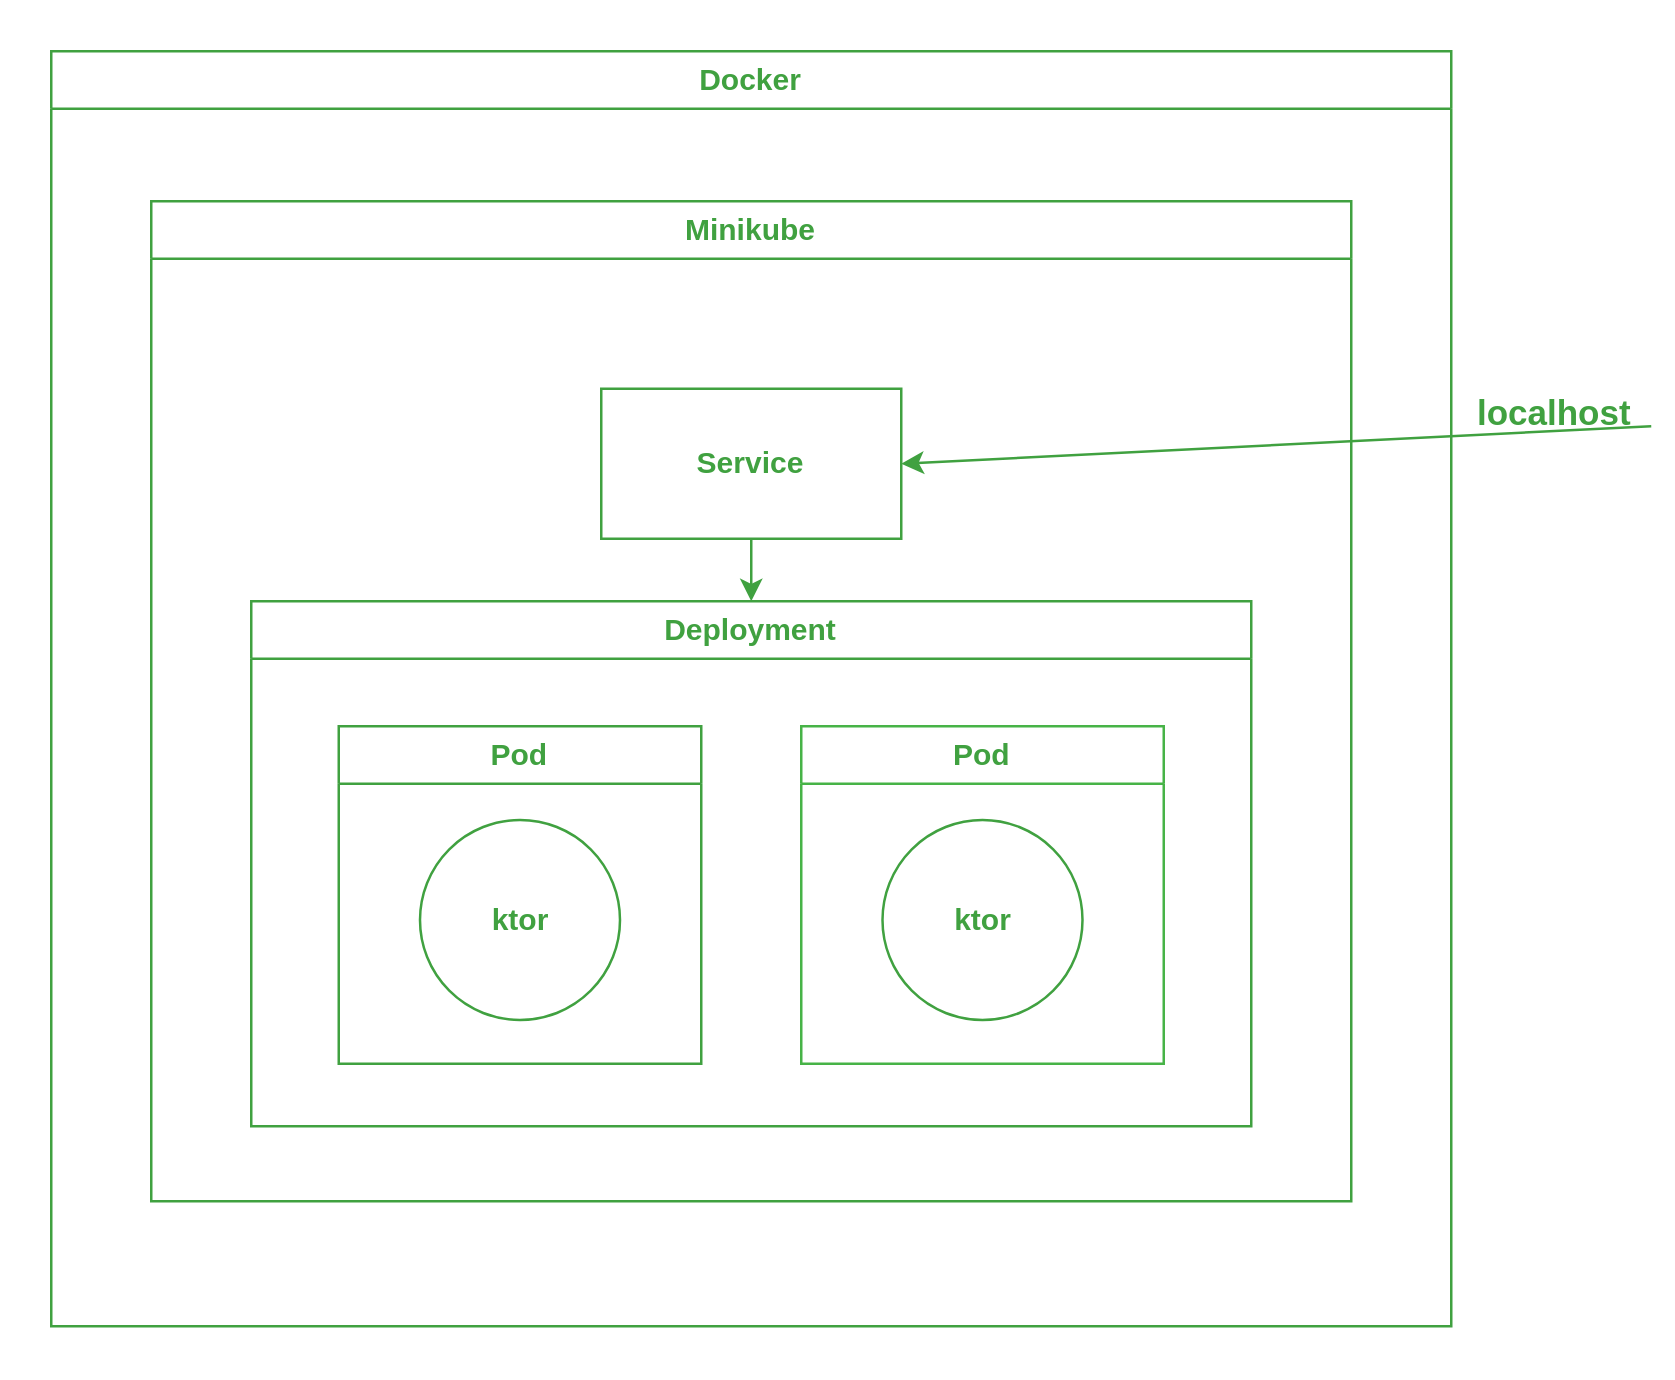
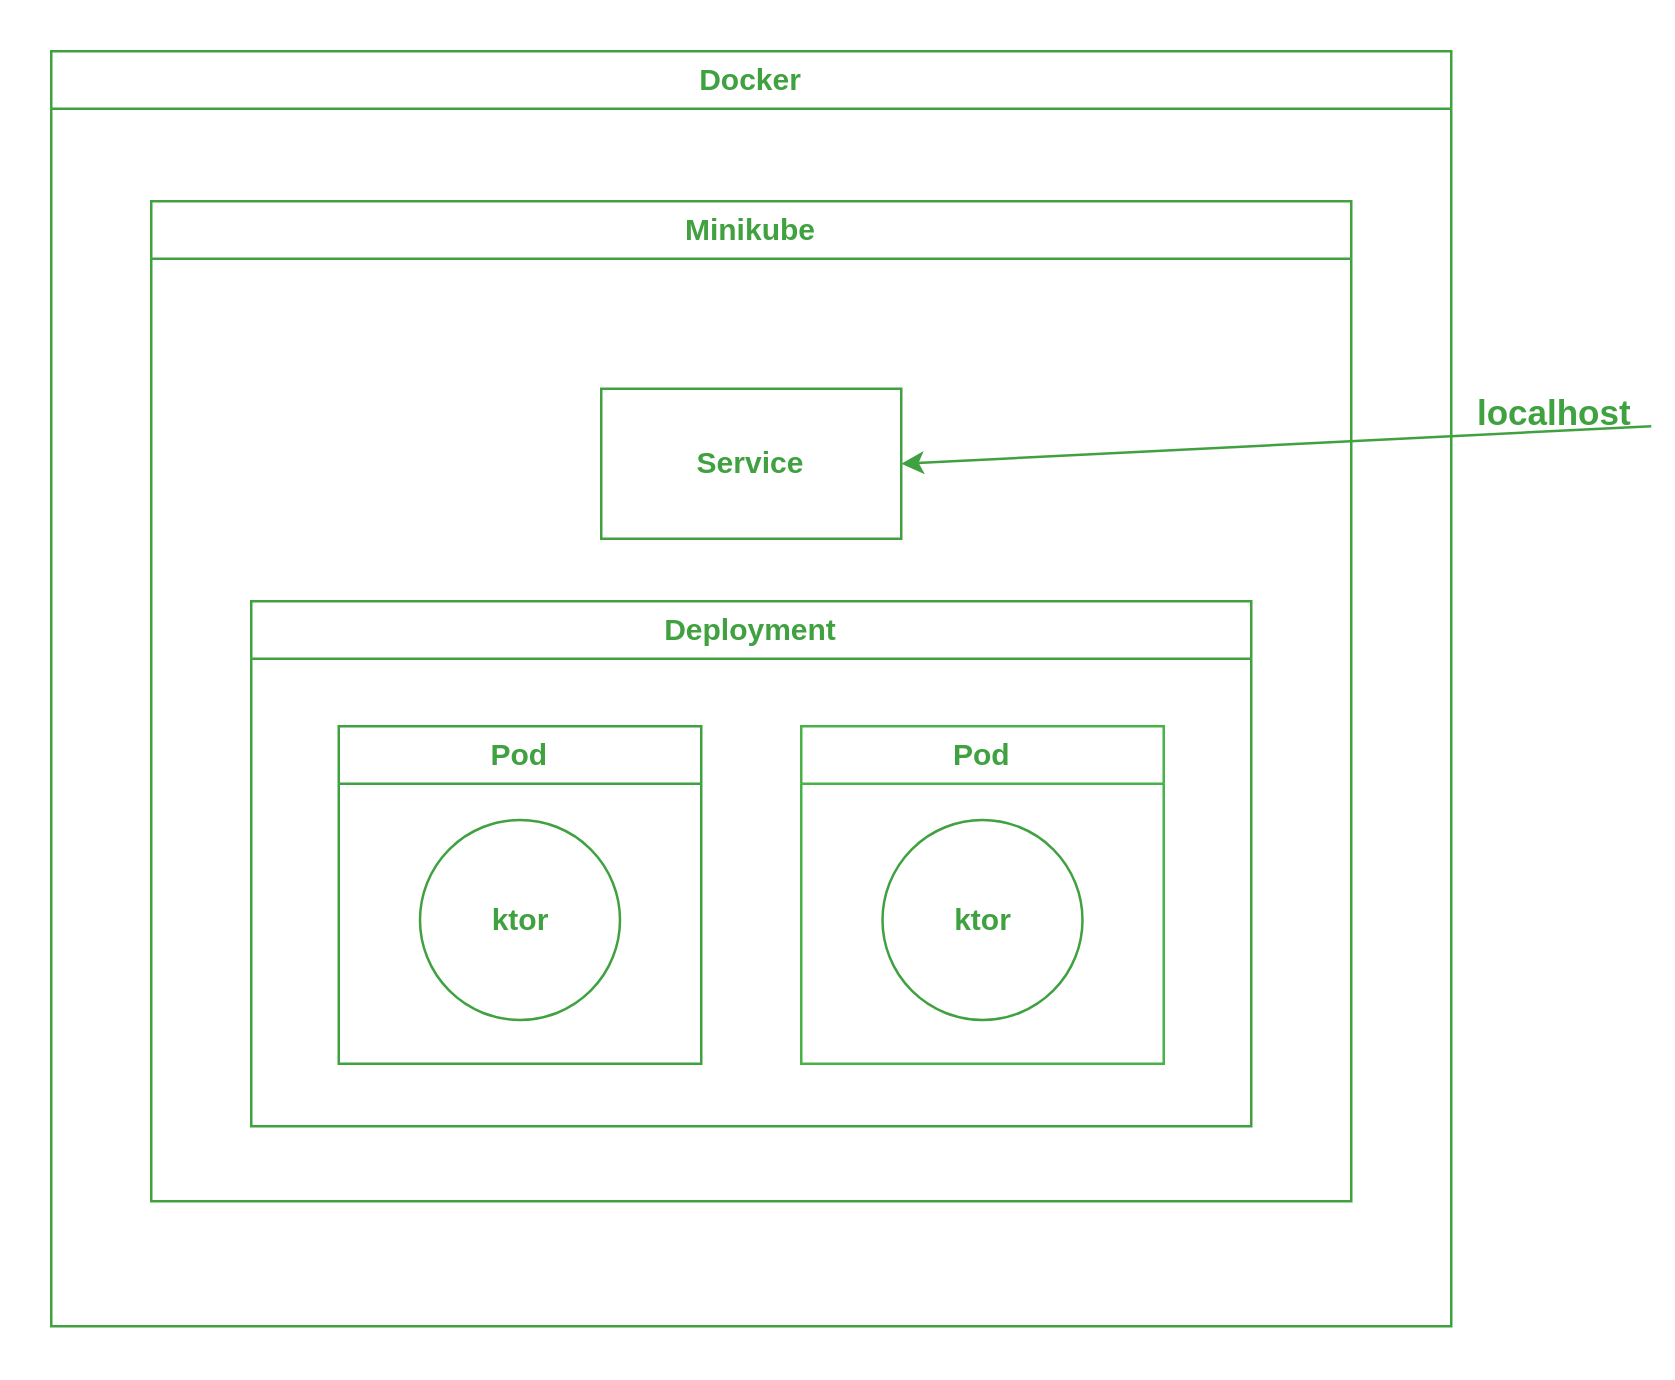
(751, 579) -> none
